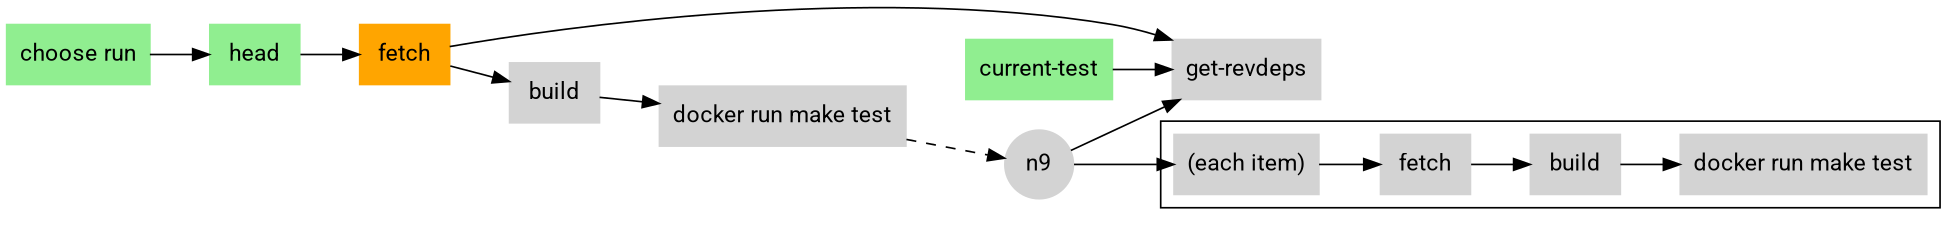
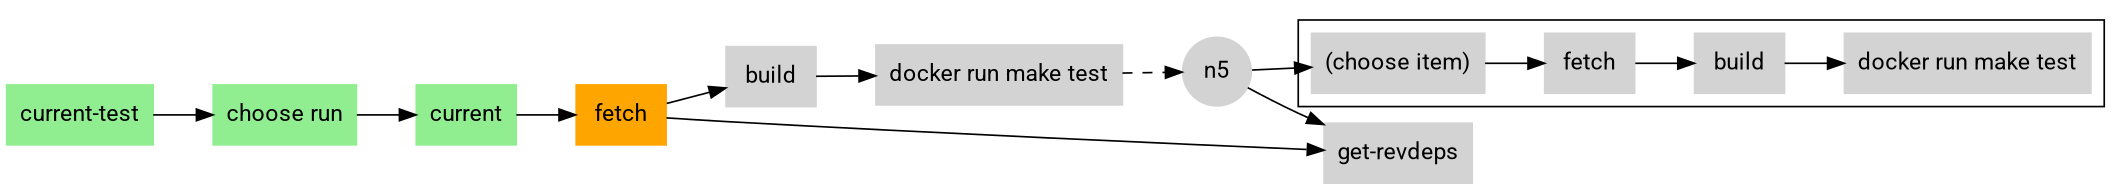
(255, 55) -> (466, 115)
(1134, 70) -> (175, 115)
(1039, 164) -> (1217, 72)
(1246, 164) -> (1398, 63)
